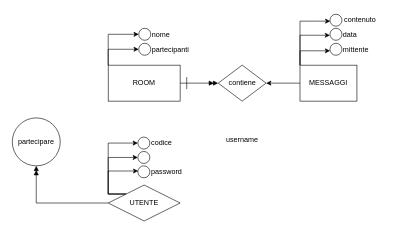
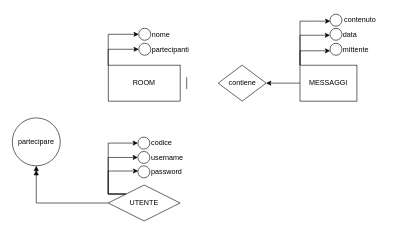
(207, 83) -> none
(240, 140) -> (165, 158)
